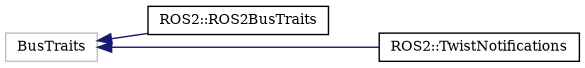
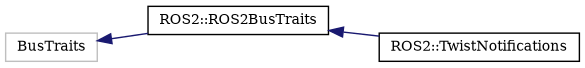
(246, 47) -> (361, 34)
